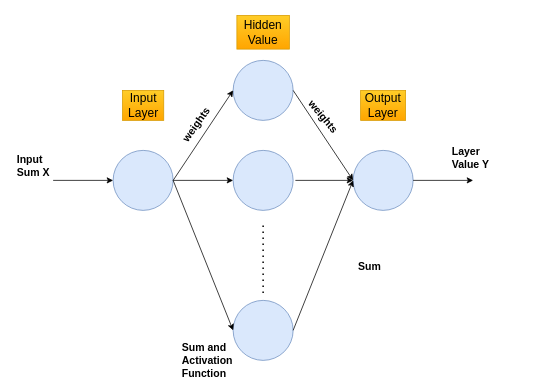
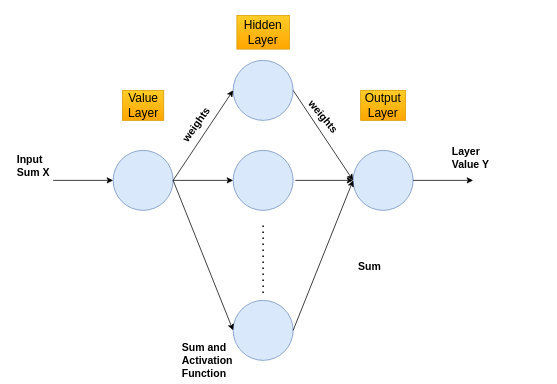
(263, 33) -> (263, 33)
(143, 105) -> (143, 105)
